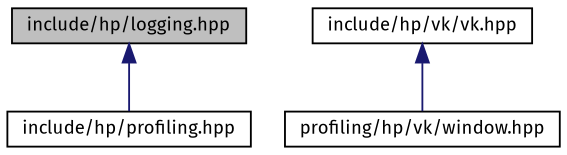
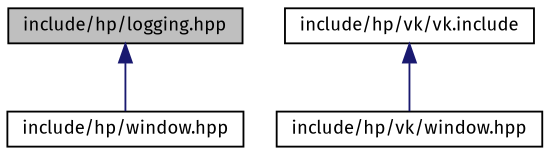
(422, 26) -> (409, 26)
(129, 129) -> (125, 129)
(422, 129) -> (409, 129)
